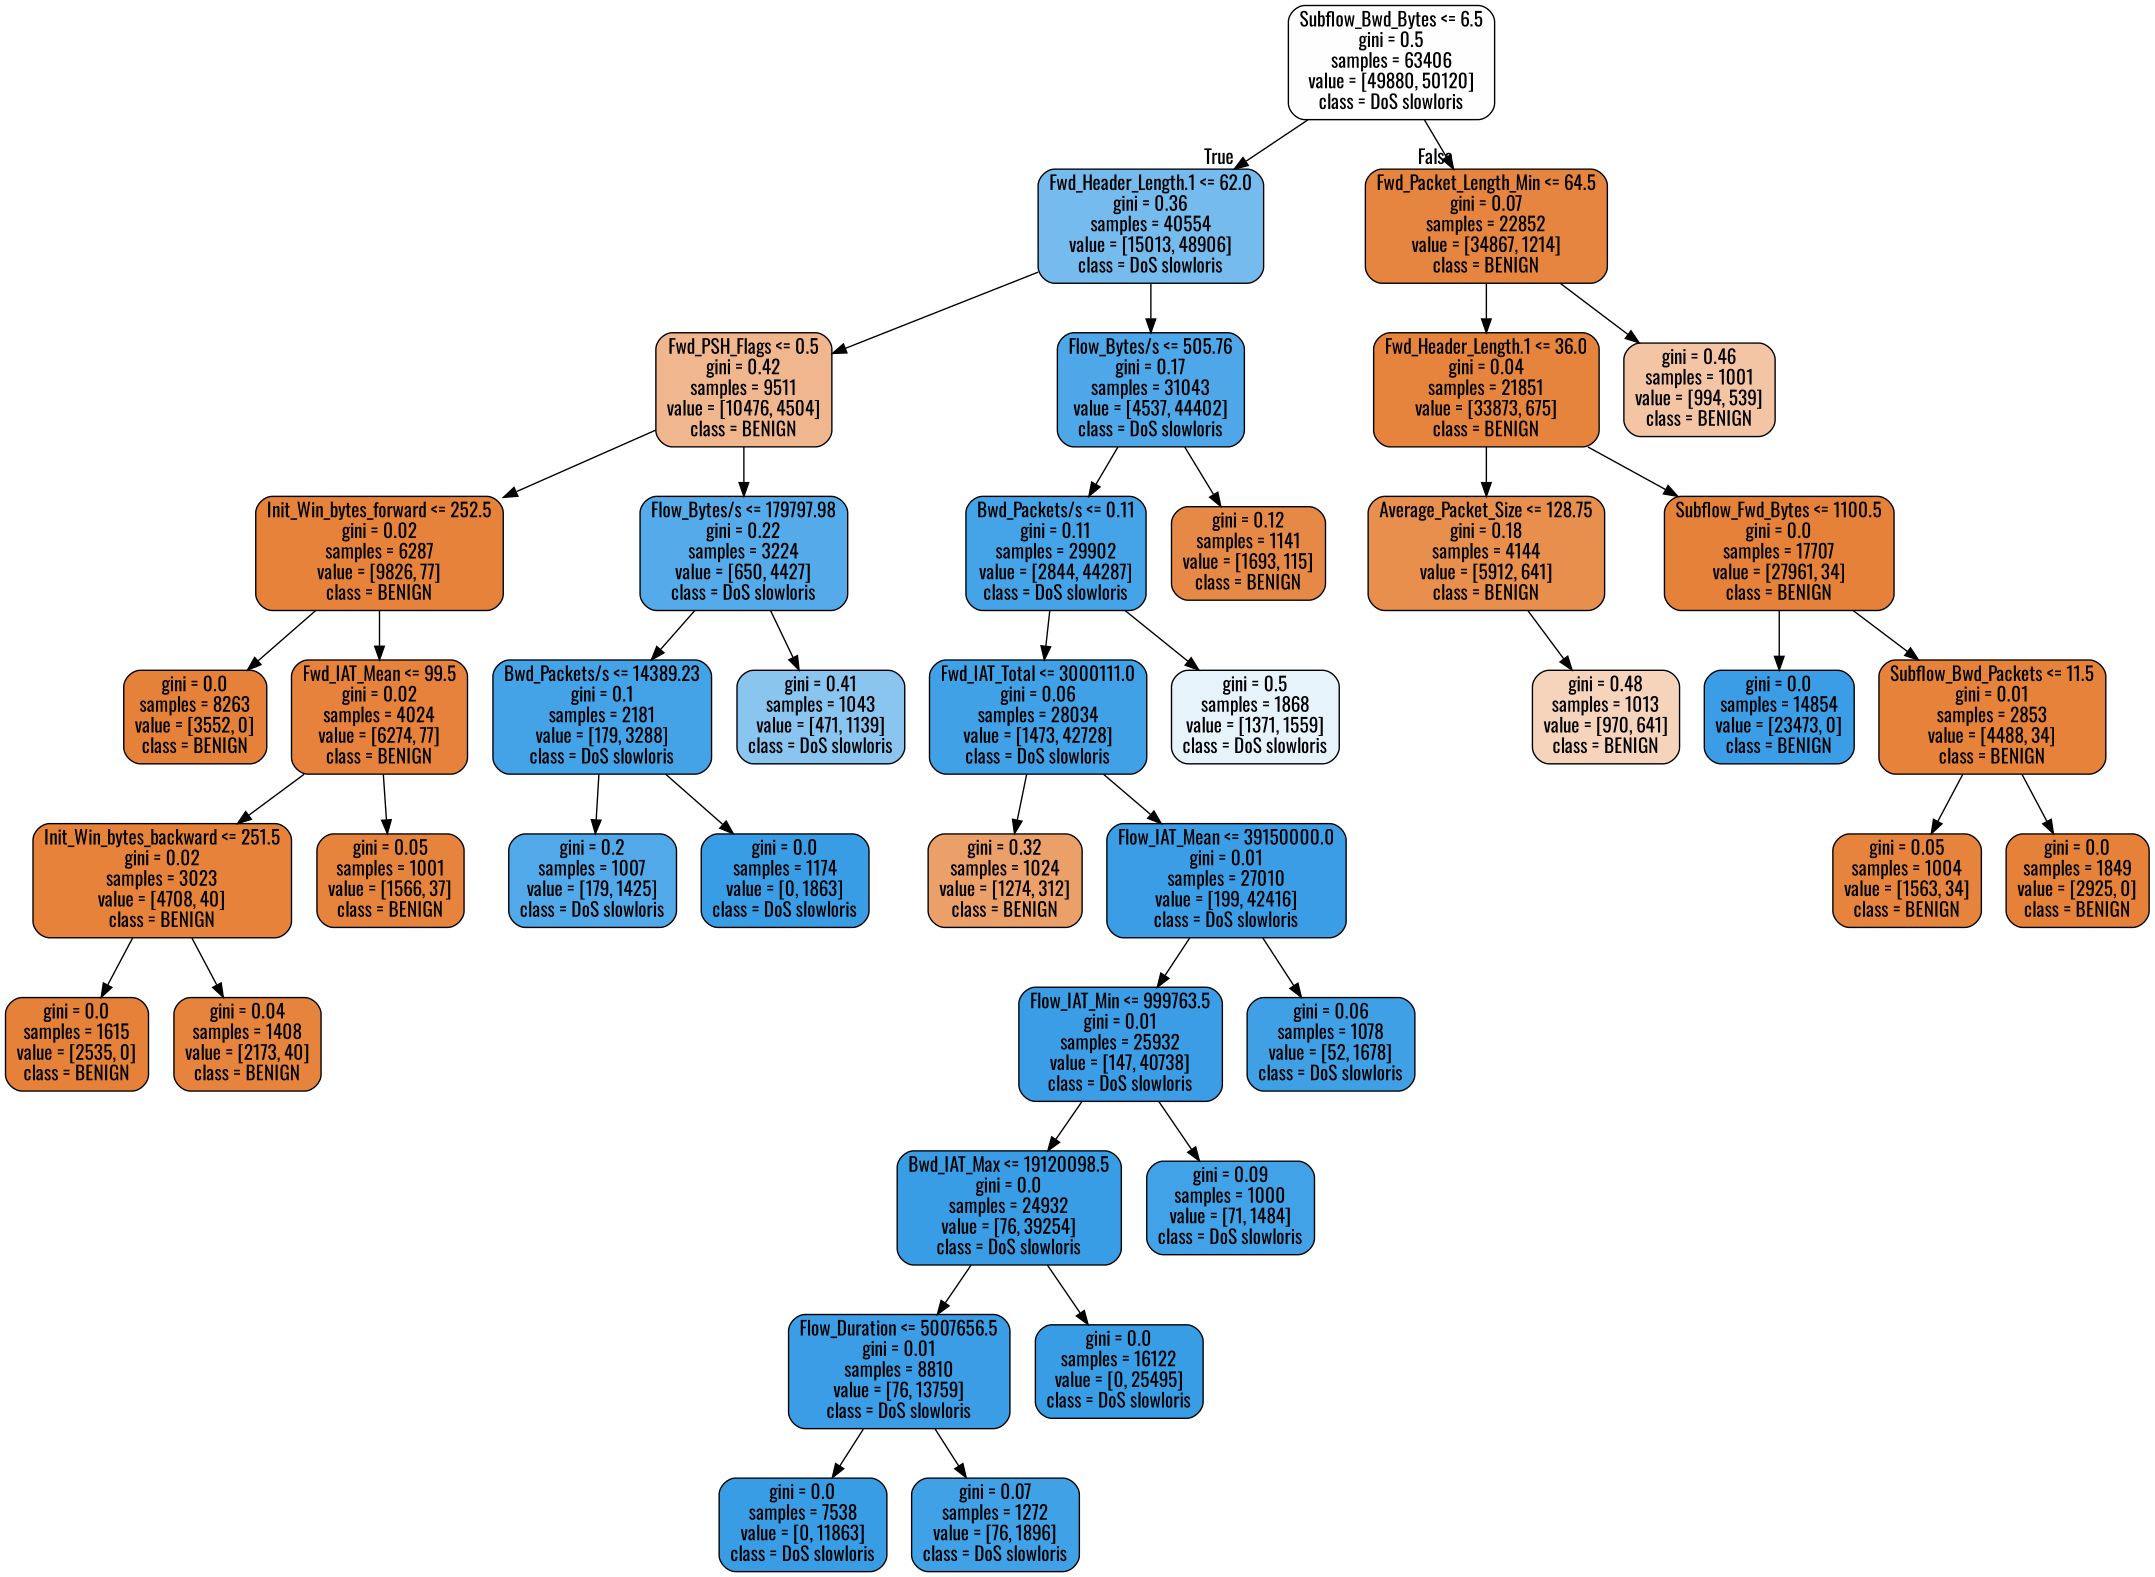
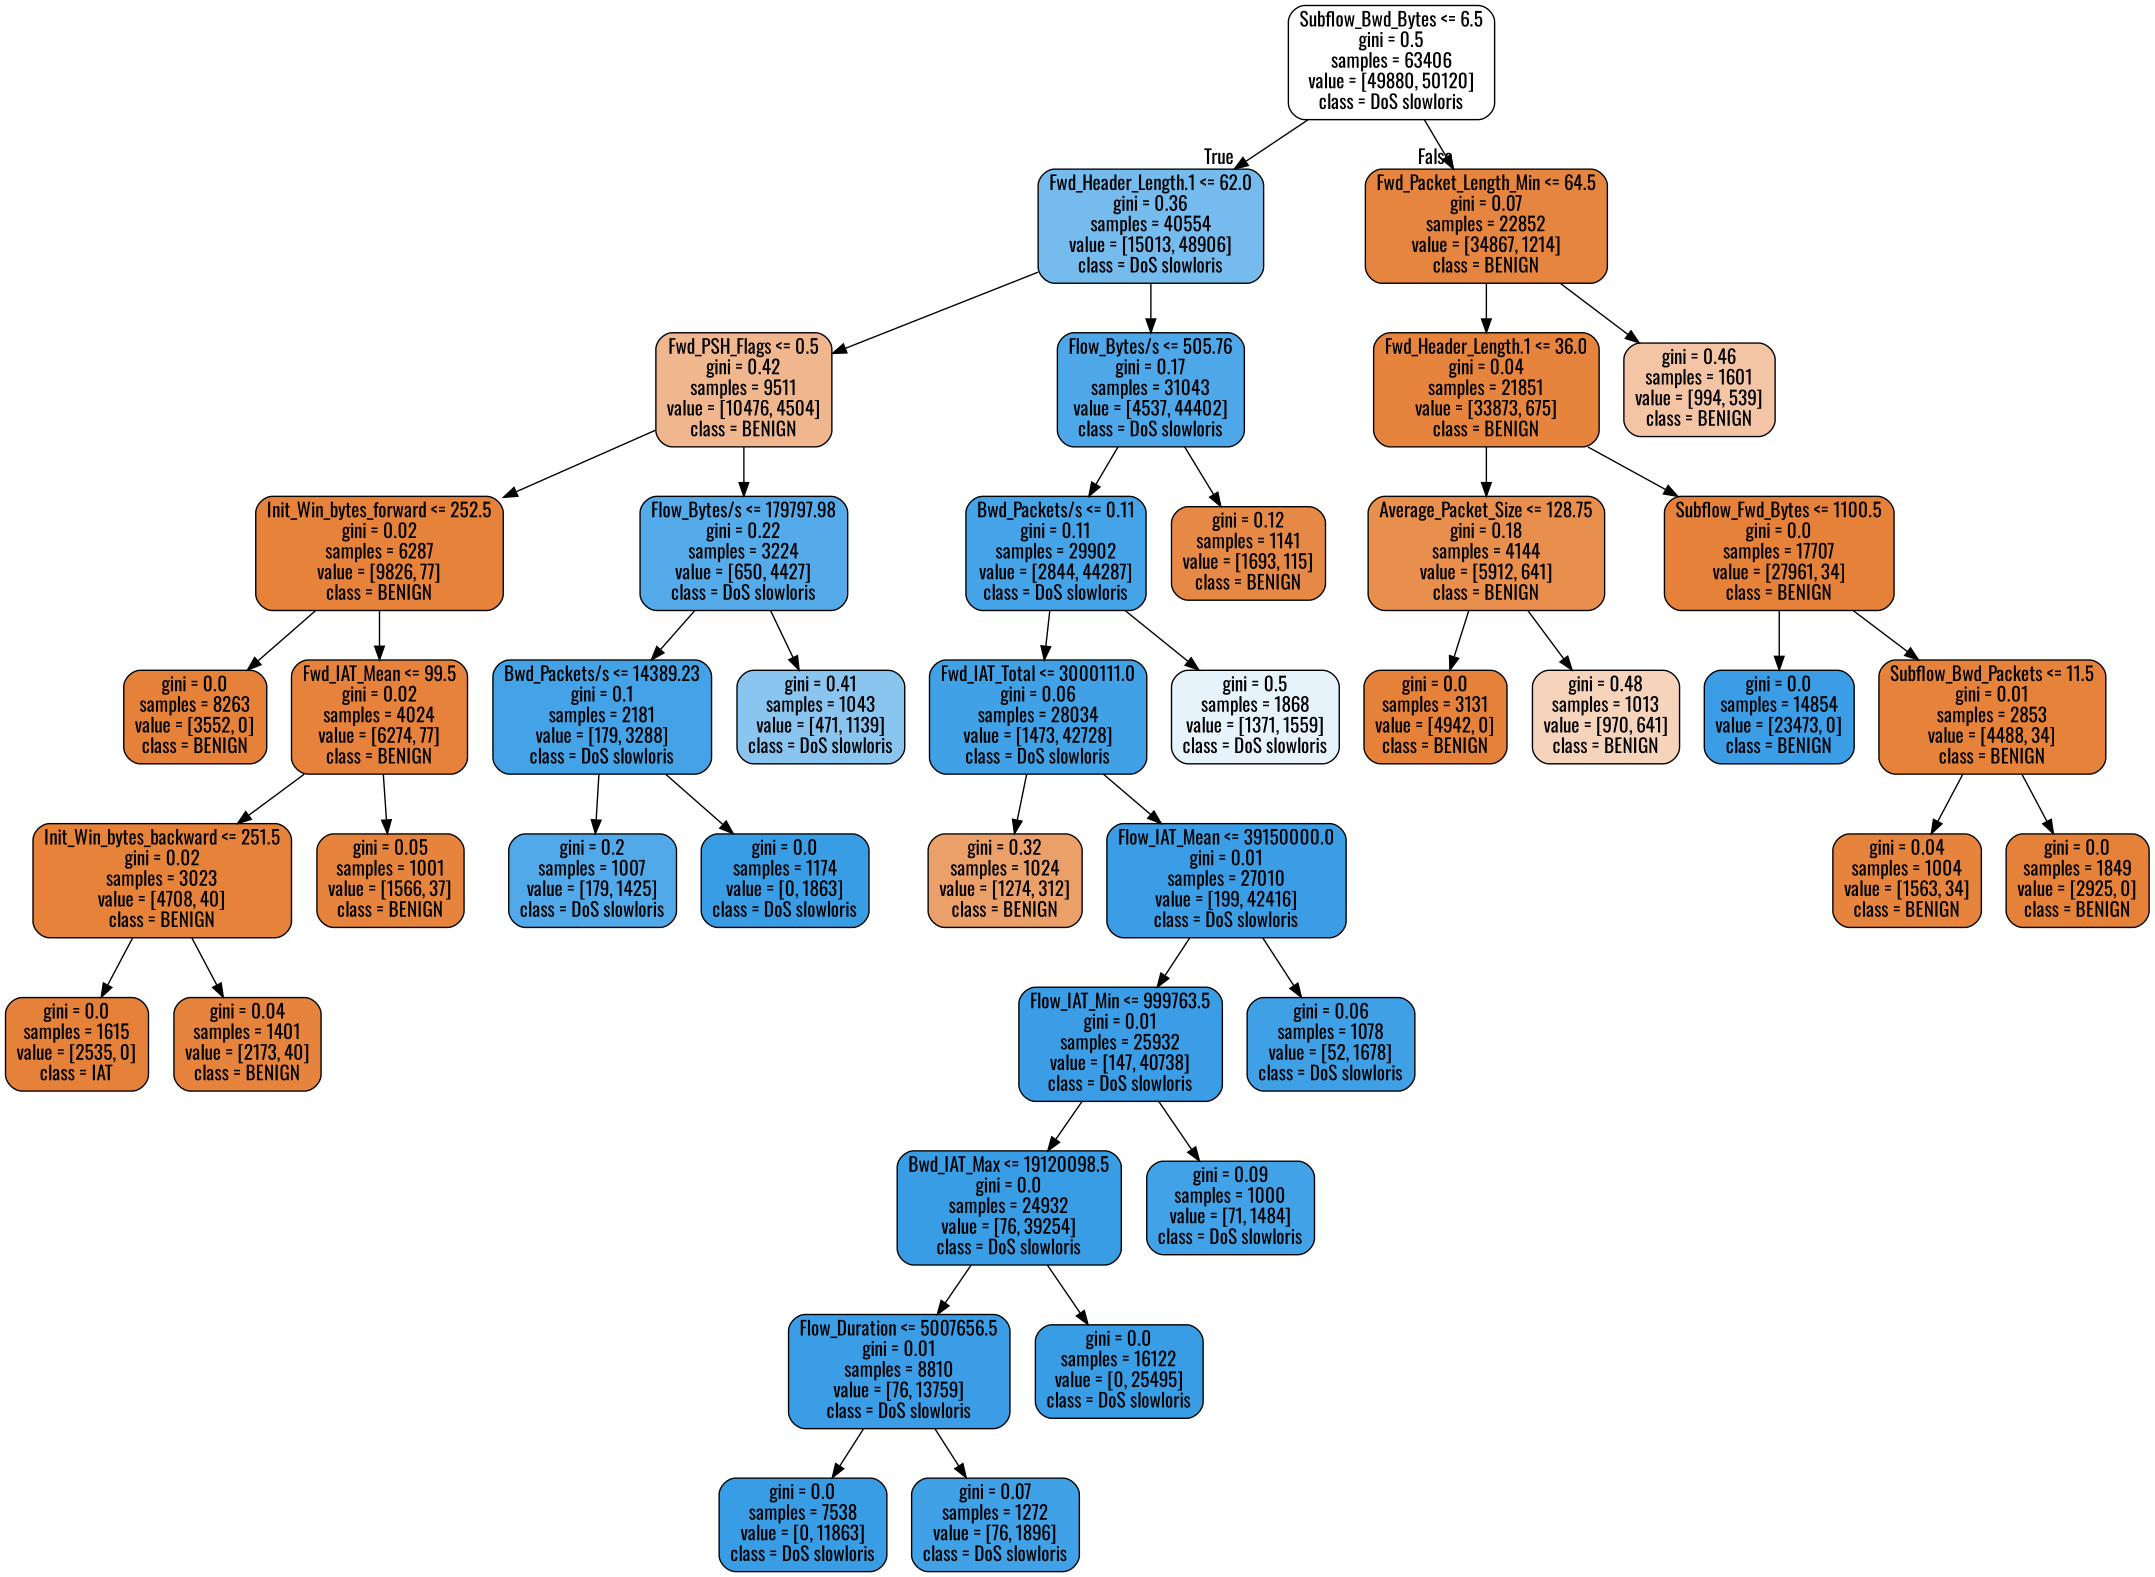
(1700, 390) -> (1700, 390)
none -> (1436, 717)
(1907, 881) -> (1907, 881)
(77, 1044) -> (77, 1044)
(248, 1044) -> (248, 1044)
